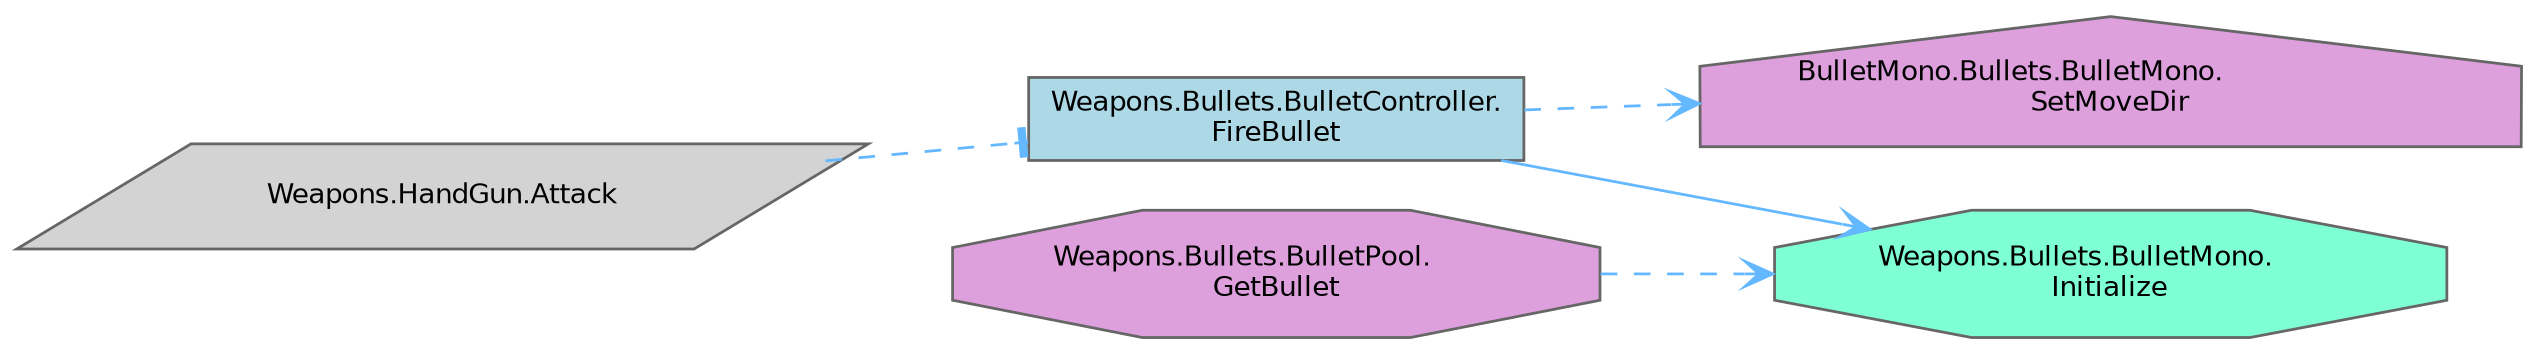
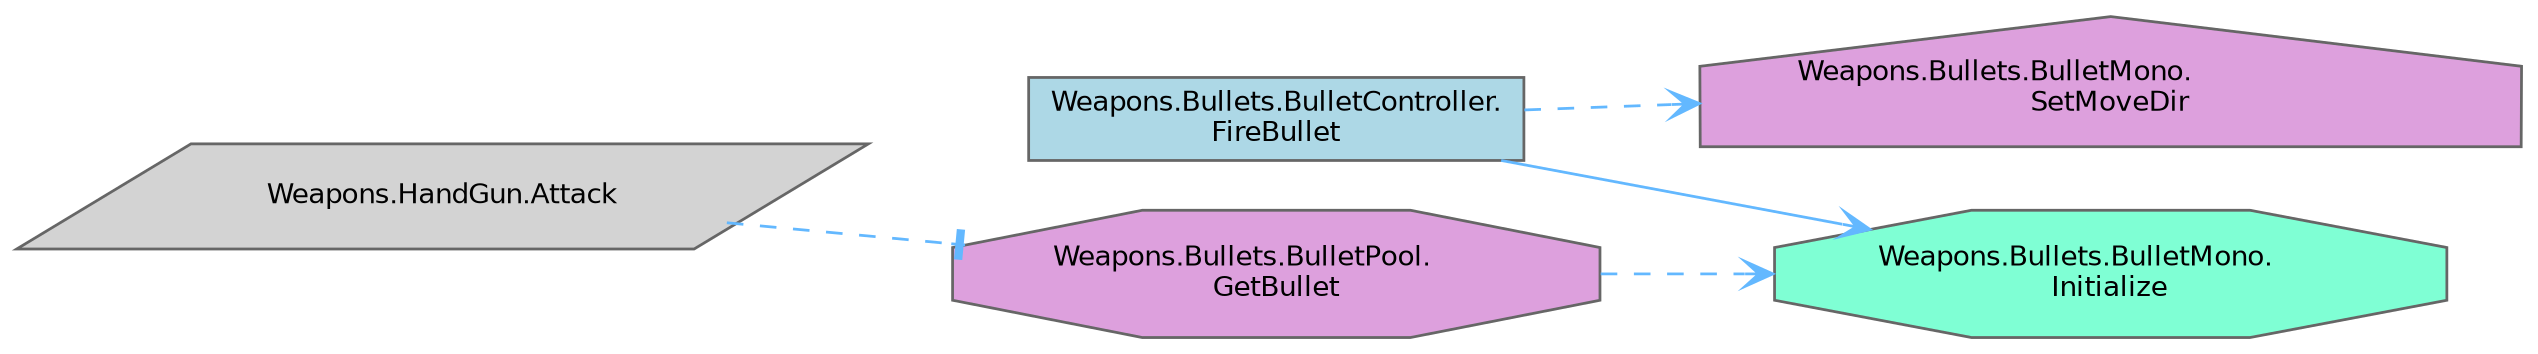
(2111, 89) -> (2111, 89)
(920, 152) -> (839, 233)
